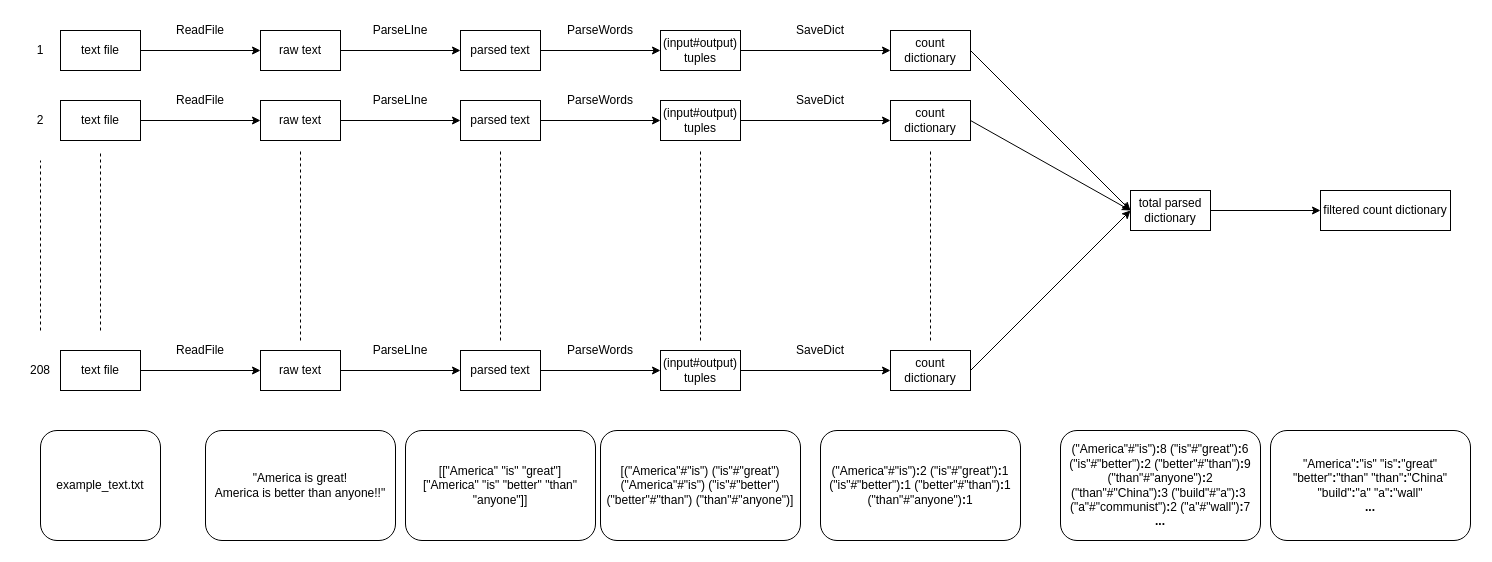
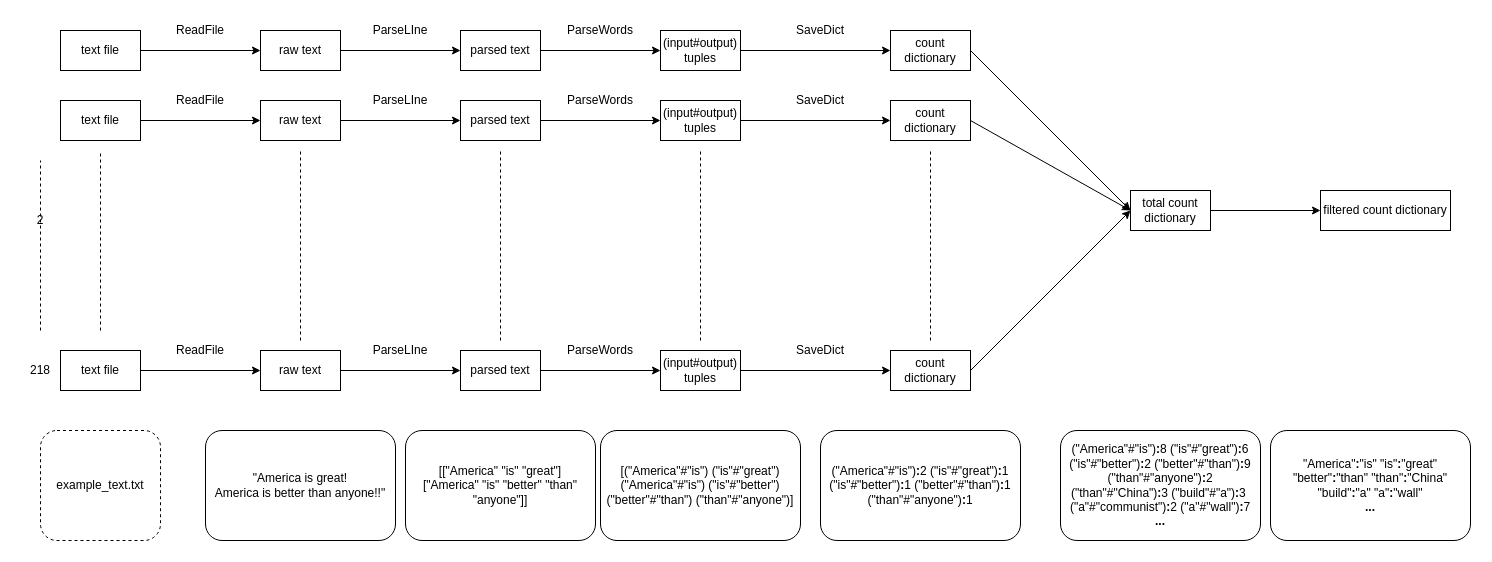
(41, 51) -> none
(41, 121) -> (41, 221)
(1171, 211) -> (1171, 211)
(41, 371) -> (41, 371)
(101, 486) -> (101, 486)
